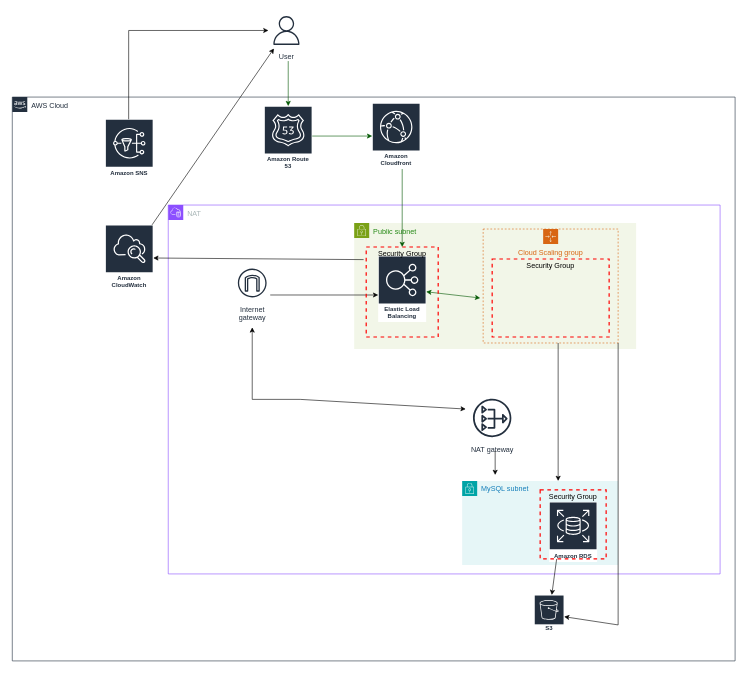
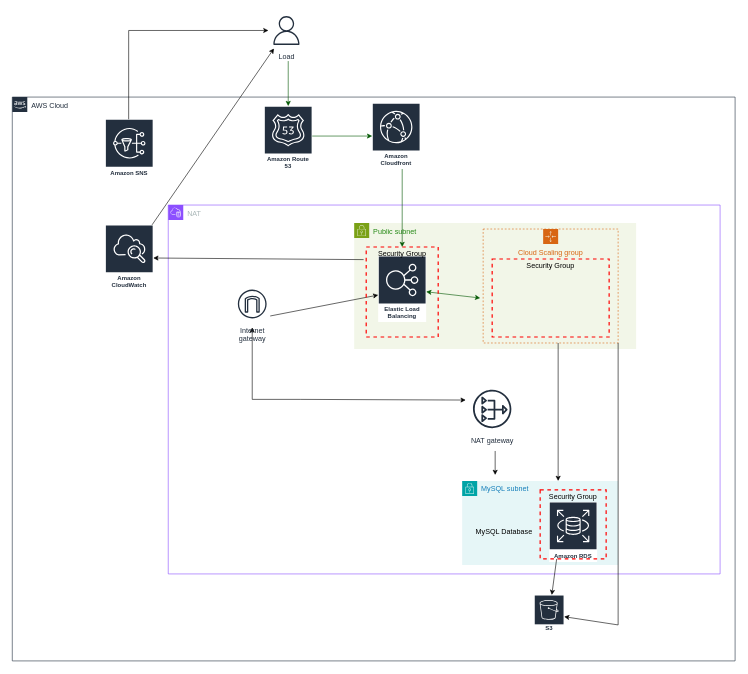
(287, 57) -> (287, 57)
(252, 283) -> (252, 304)
(492, 418) -> (492, 409)
none -> (504, 532)
